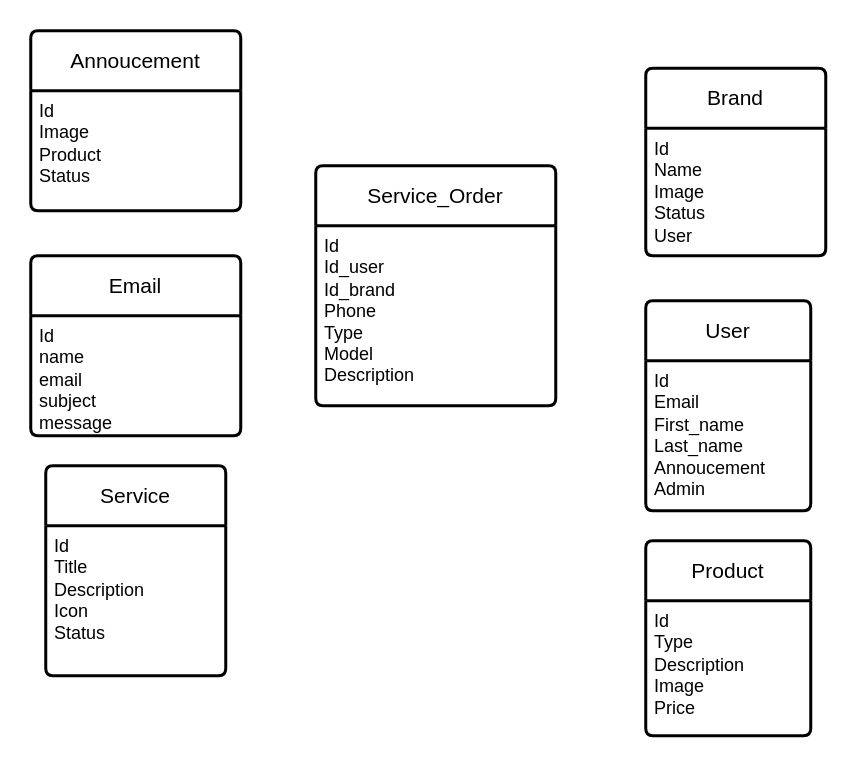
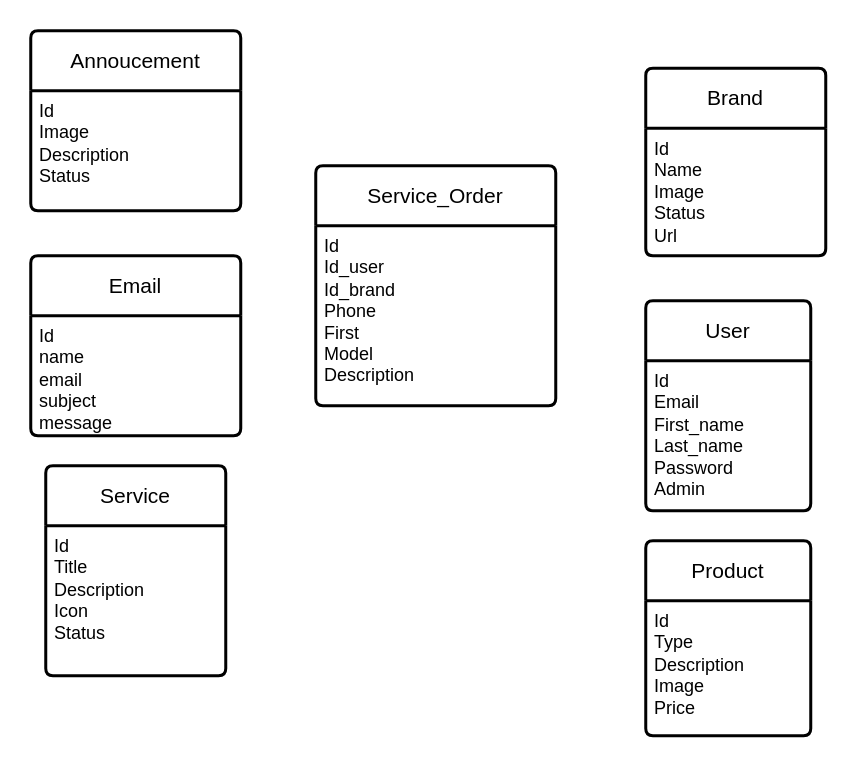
(75, 144) -> (91, 144)
(685, 193) -> (685, 193)
(376, 312) -> (376, 312)
(710, 436) -> (703, 436)
